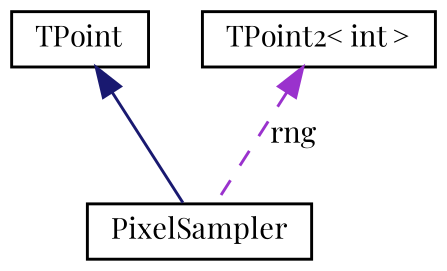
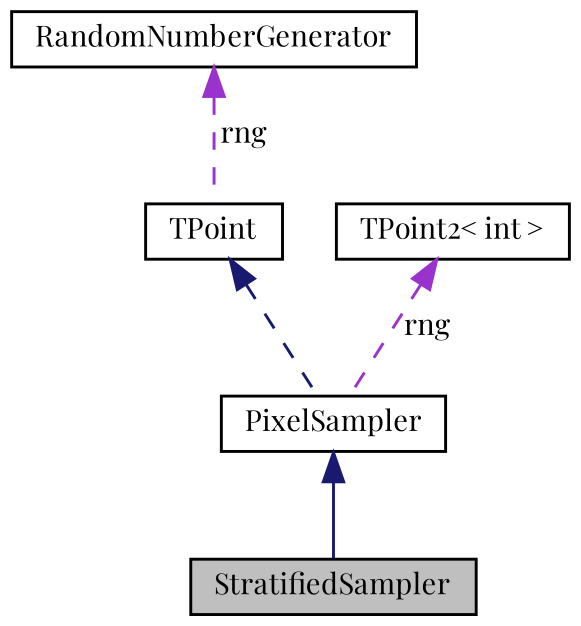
none -> (214, 39)
(147, 147) -> (281, 340)
none -> (333, 587)
